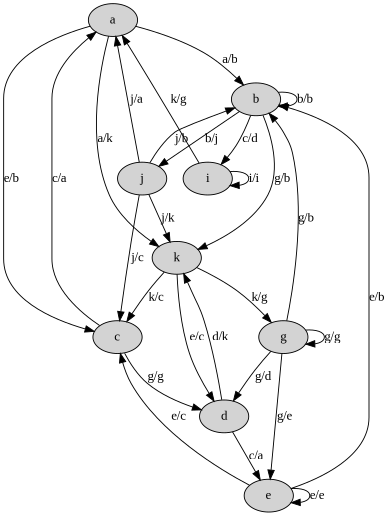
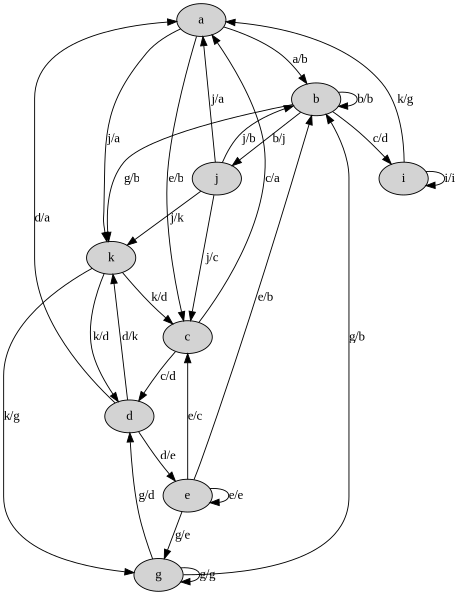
(105, 139) -> (114, 139)
none -> (35, 179)
(156, 297) -> (159, 297)
(197, 337) -> (101, 337)
(156, 377) -> (168, 377)
(276, 412) -> (175, 531)
(256, 456) -> (168, 456)
